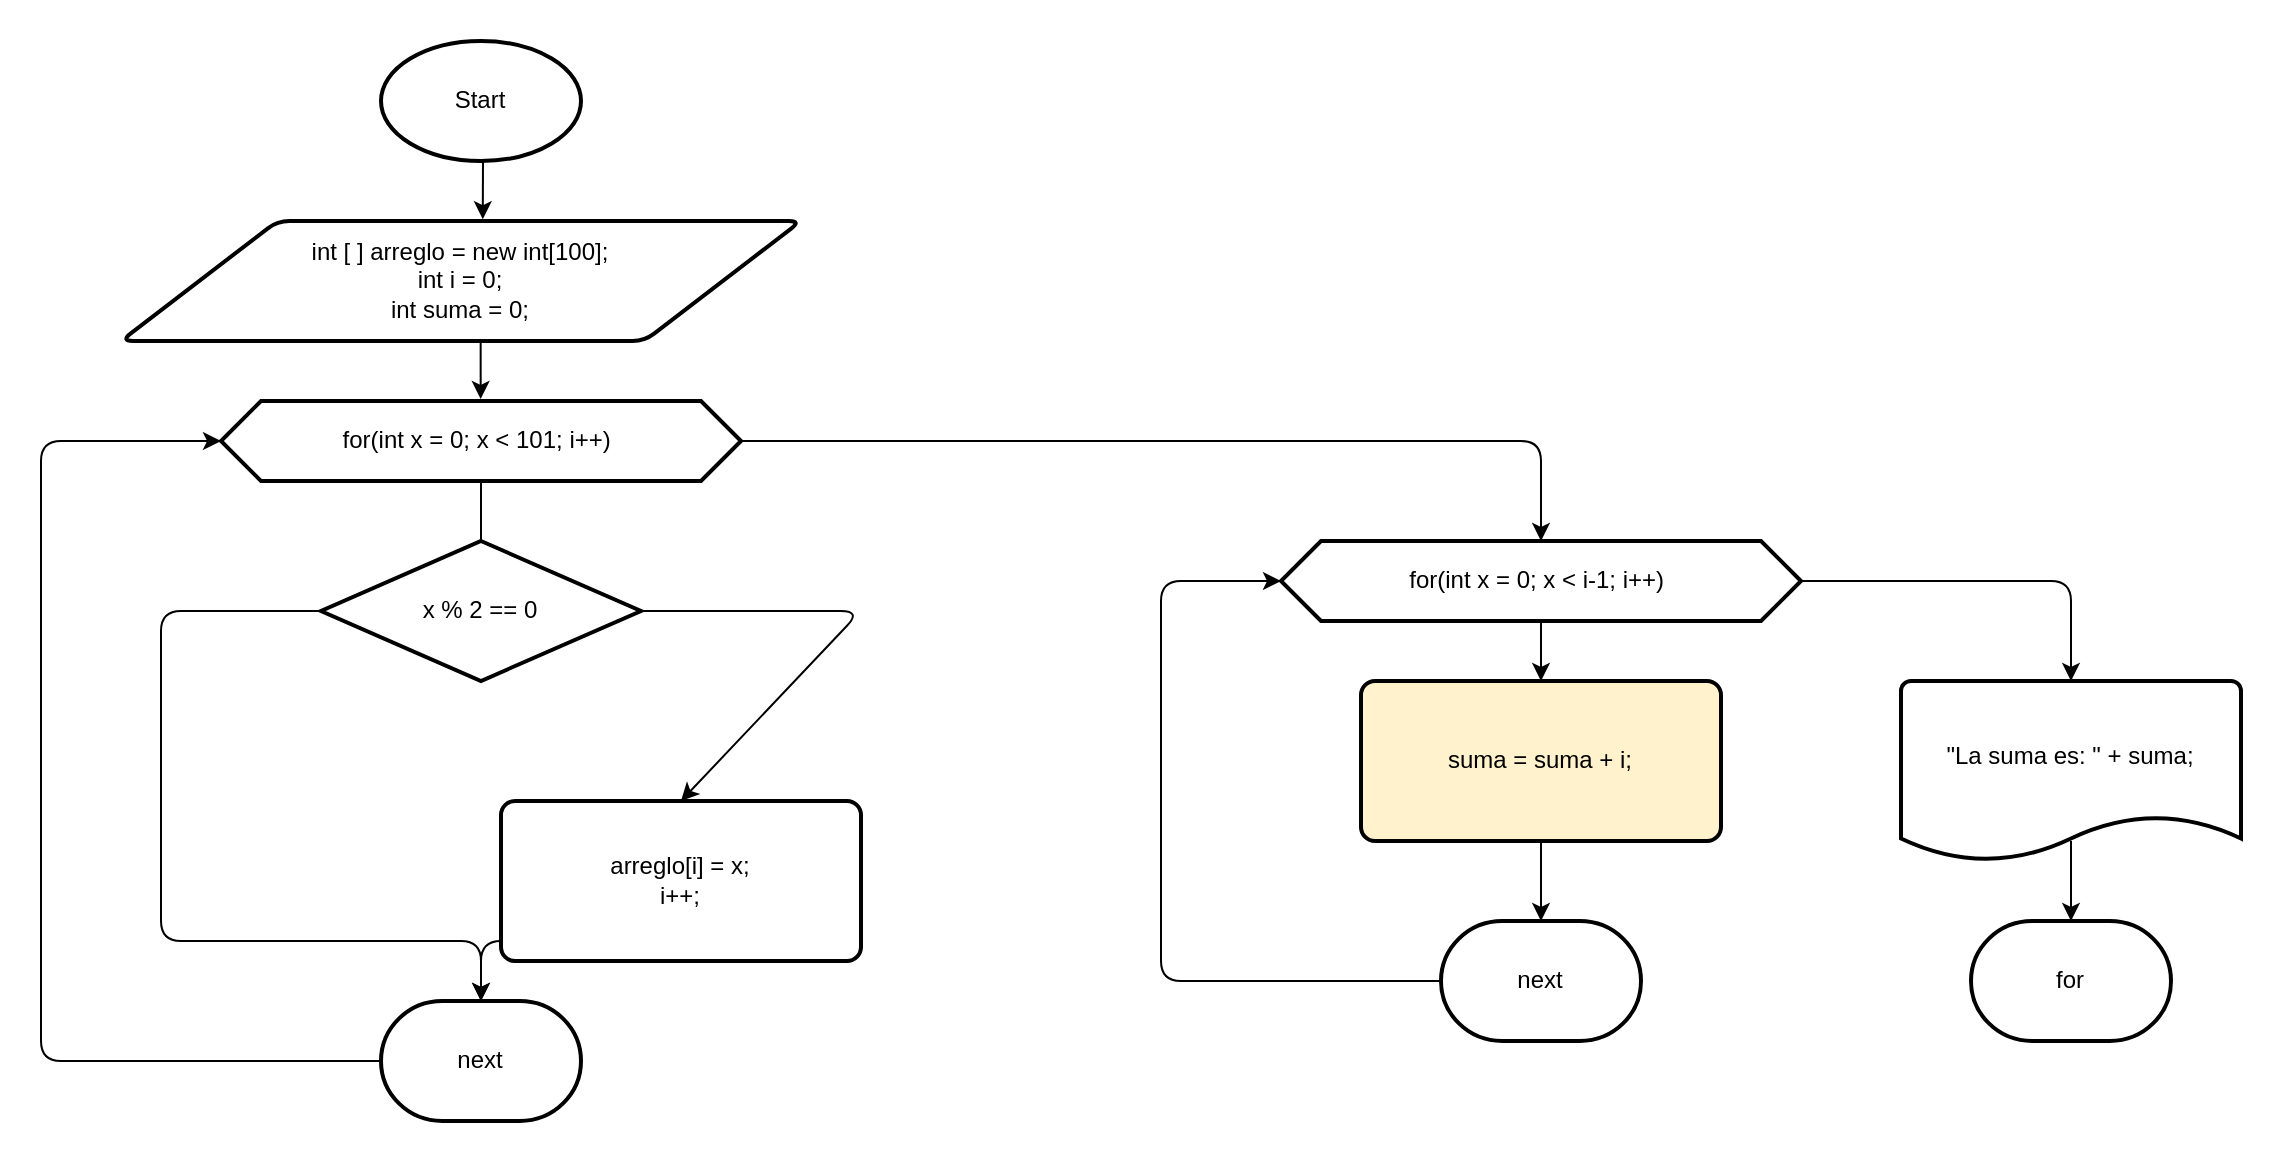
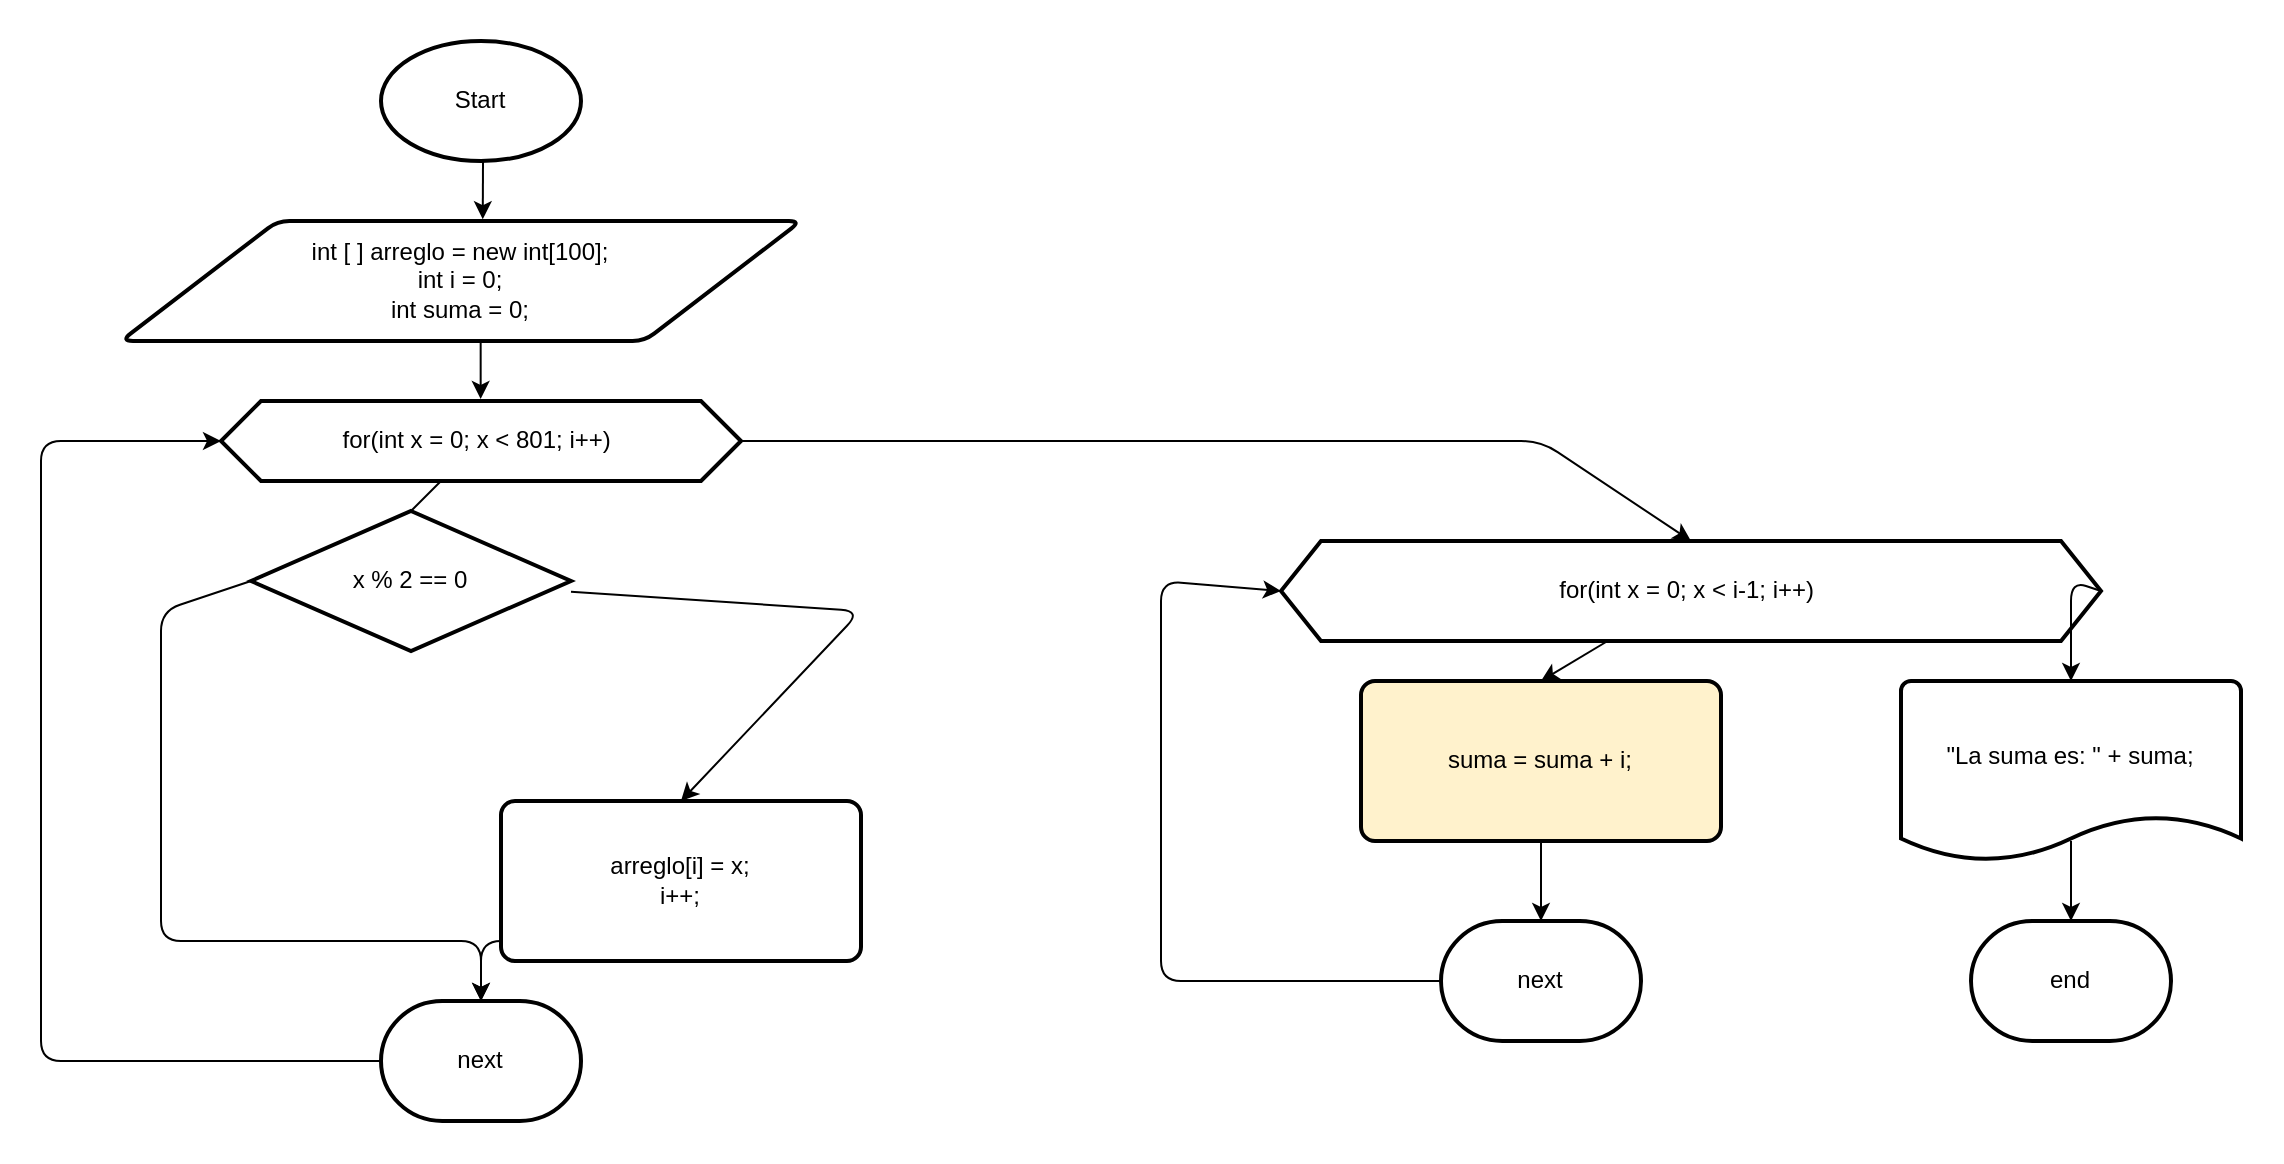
(481, 441) -> (481, 441)
(1541, 581) -> (1691, 591)
(481, 611) -> (411, 581)
(2071, 981) -> (2071, 981)
